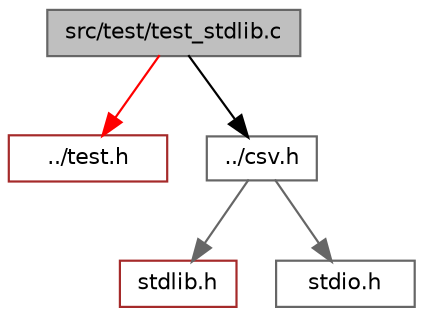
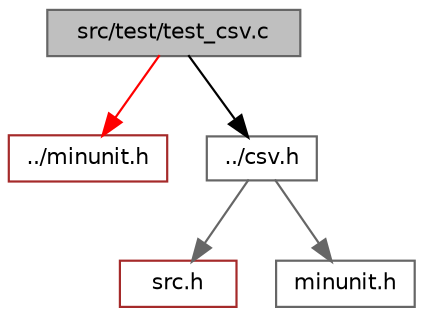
(174, 33) -> (174, 33)
(88, 158) -> (88, 158)
(178, 284) -> (178, 284)
(345, 284) -> (345, 284)
